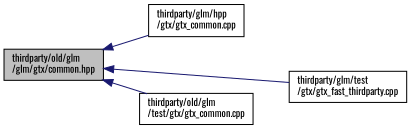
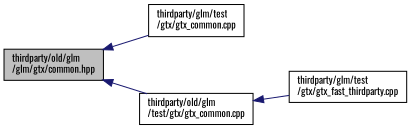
(196, 21) -> (196, 21)
(201, 76) -> (276, 97)
